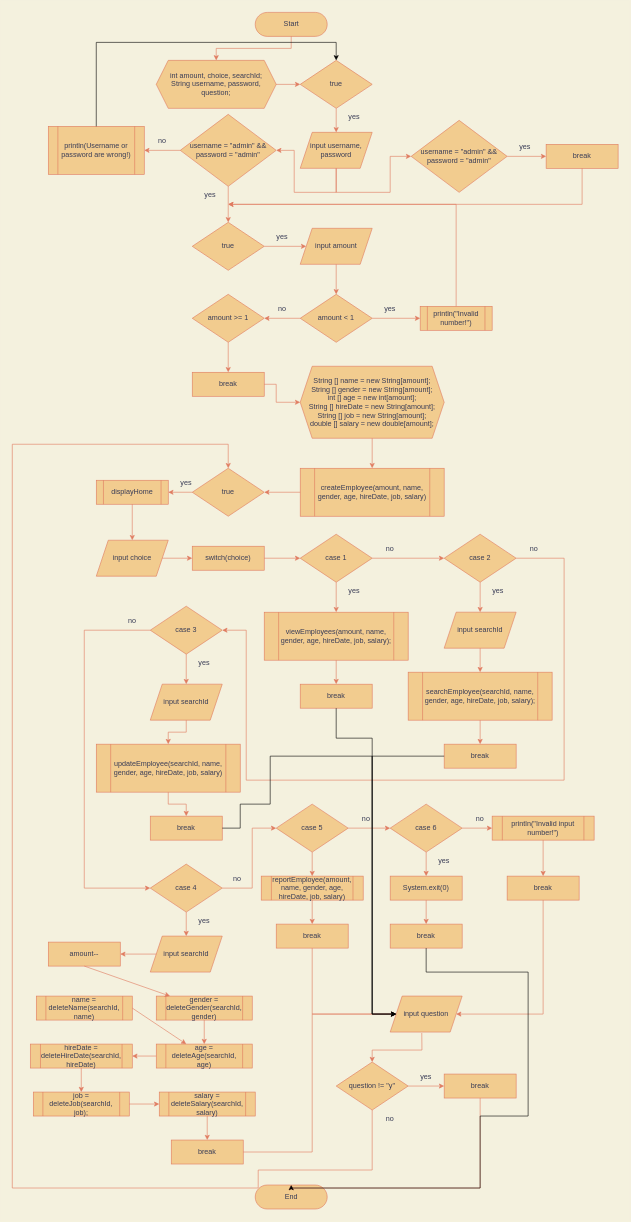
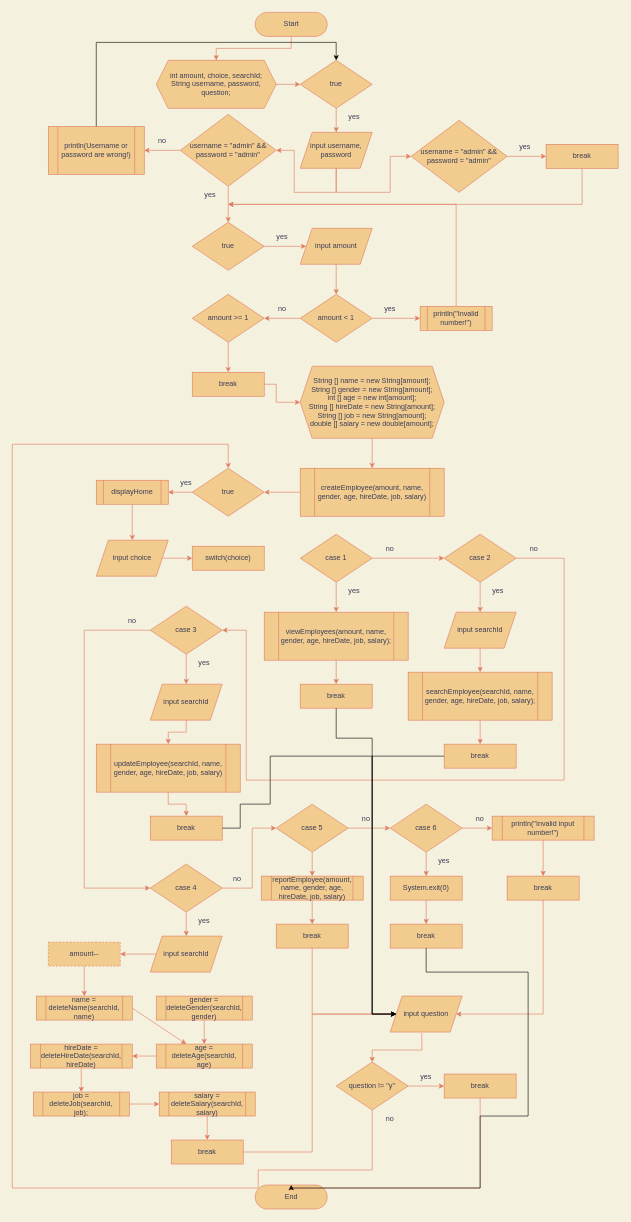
(294, 558) -> none
(84, 954) -> (84, 954)
(126, 981) -> (84, 990)
